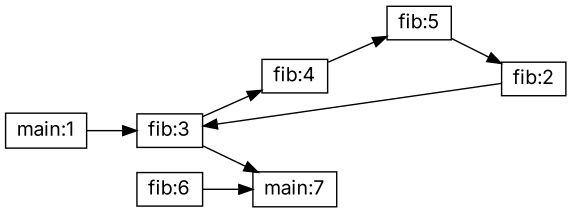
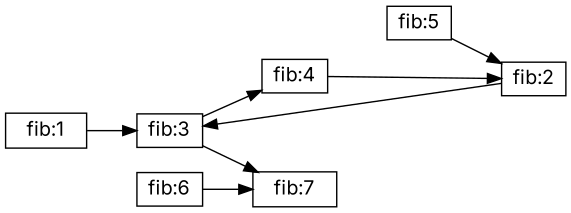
(351, 52) -> (408, 77)
(46, 131) -> (46, 131)
(295, 189) -> (295, 189)
